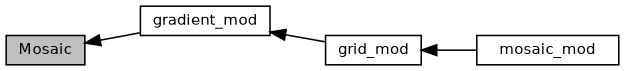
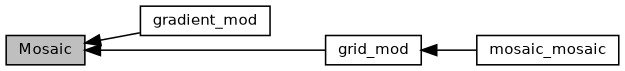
(305, 38) -> (213, 50)
(548, 50) -> (548, 50)
